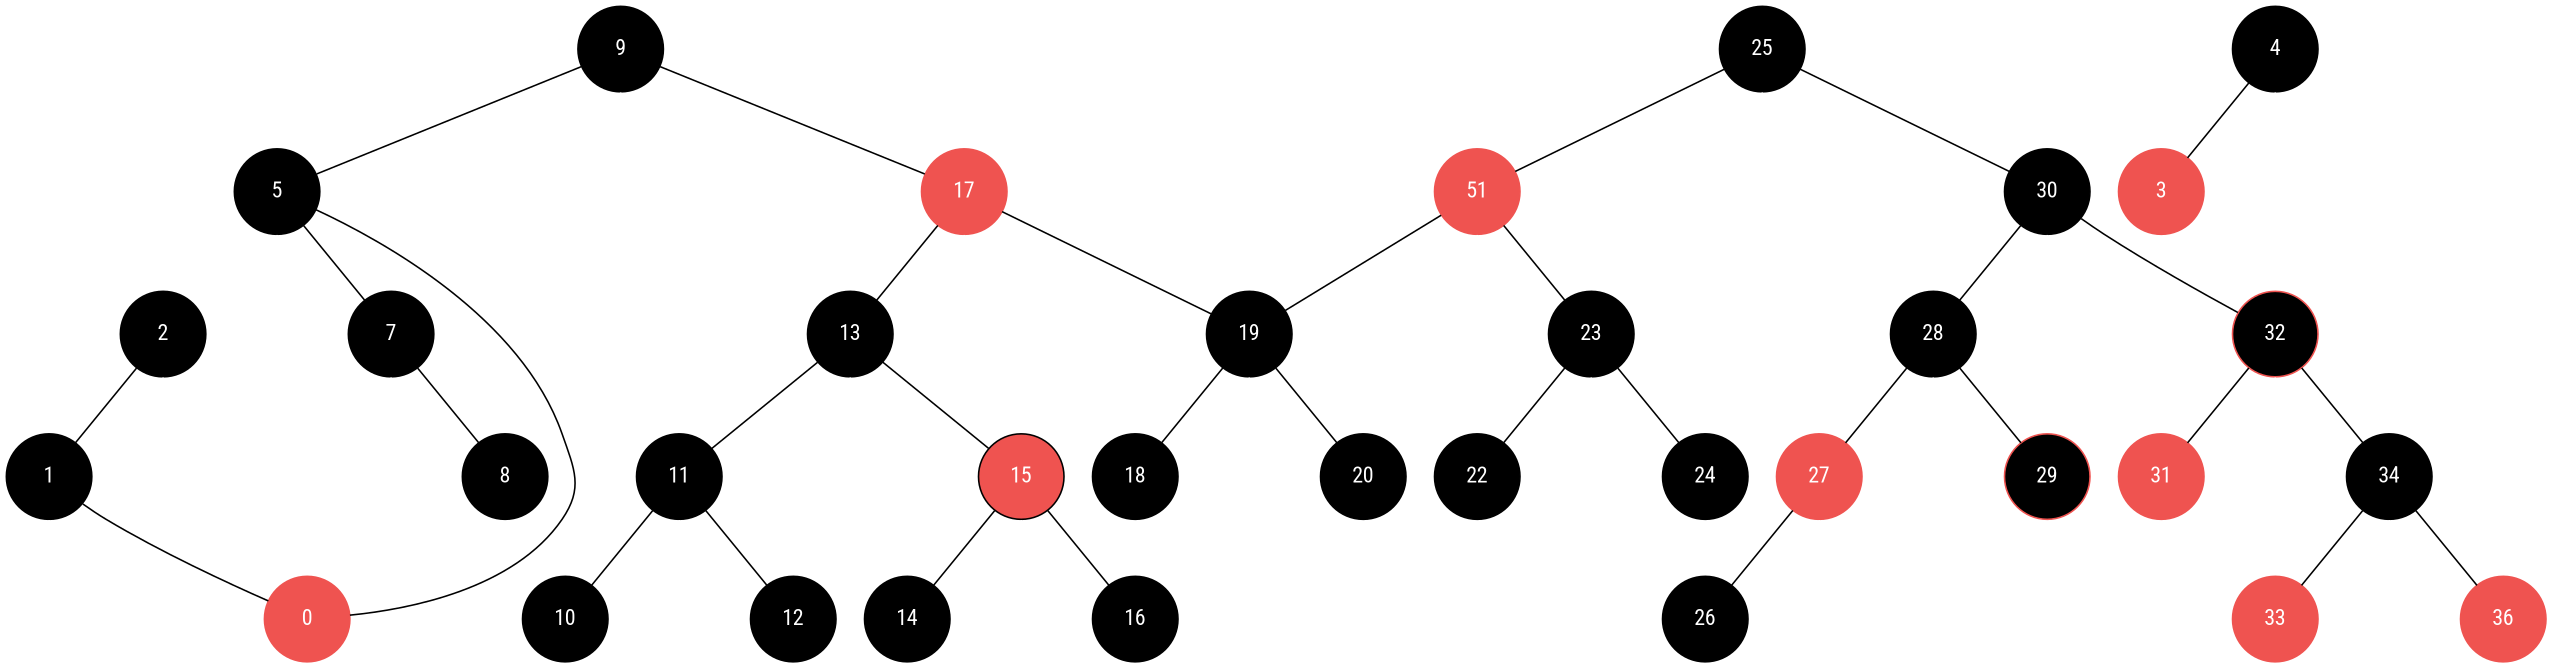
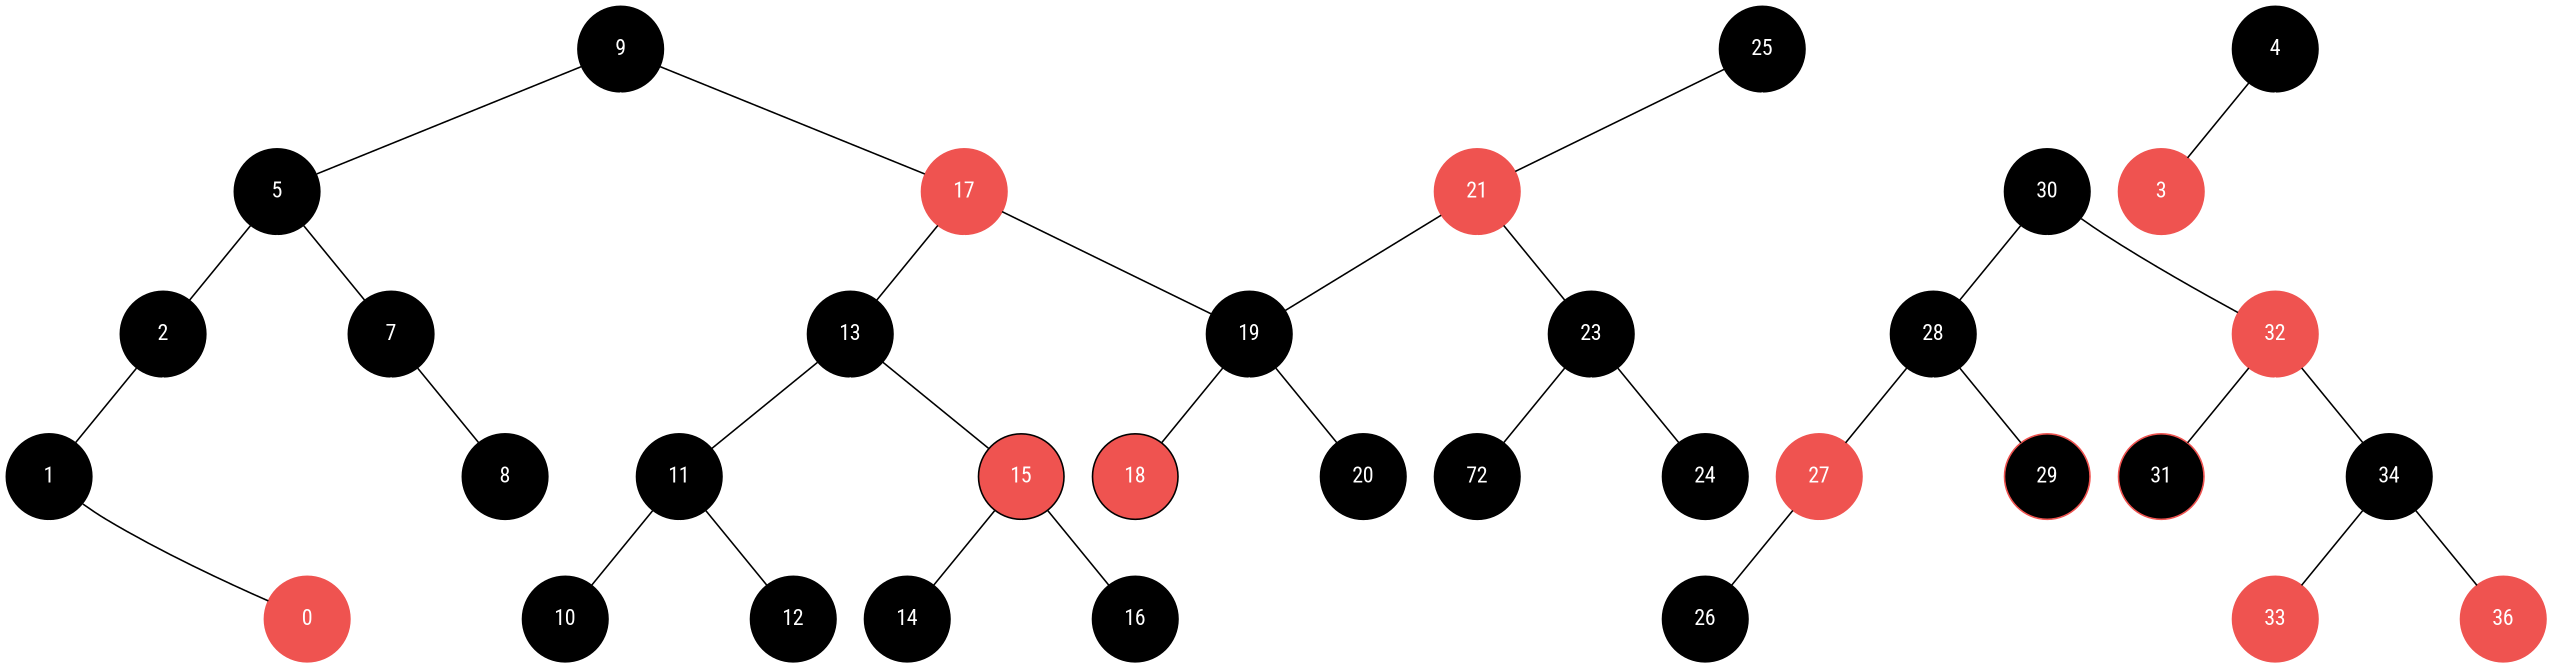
(1905, 120) -> none
(1477, 192) -> (1477, 192)
(2275, 334) -> (2275, 334)
(560, 429) -> (220, 263)
(1135, 477) -> (1135, 477)
(1477, 477) -> (1477, 477)
(2161, 477) -> (2161, 477)
